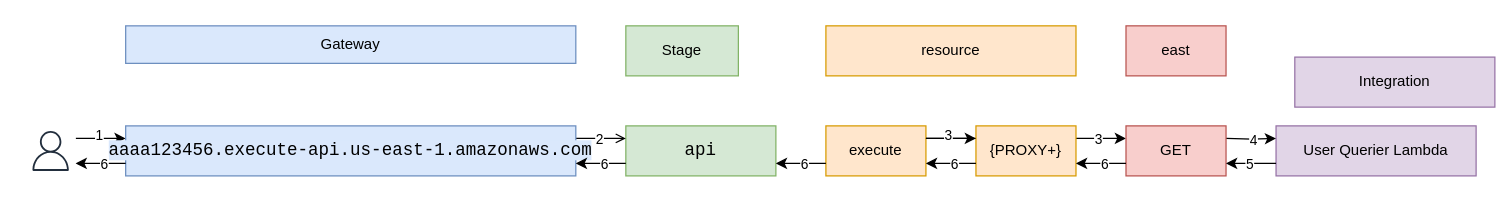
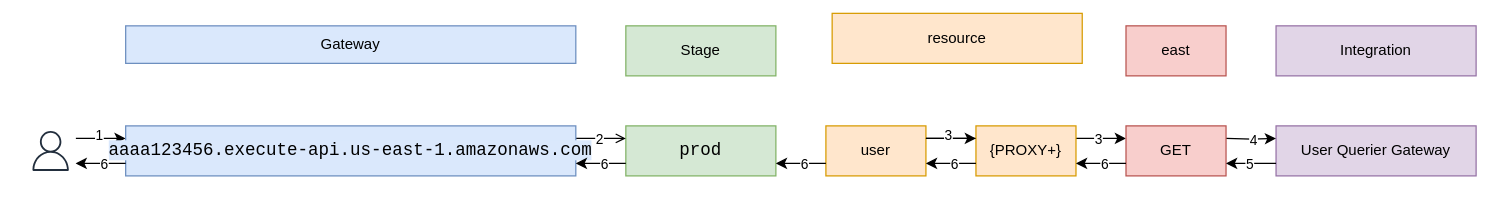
(682, 51) -> (701, 51)
(951, 51) -> (957, 38)
(1394, 82) -> (1376, 51)
(701, 151) -> (701, 151)
(876, 151) -> (876, 151)
(1376, 151) -> (1376, 151)
